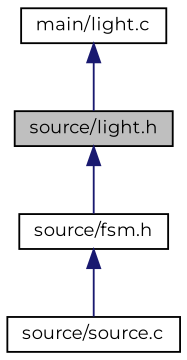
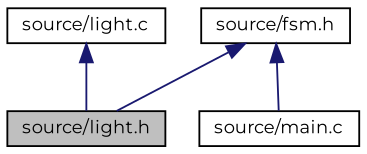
(94, 26) -> (86, 26)
(94, 190) -> (173, 82)
(94, 334) -> (279, 129)
